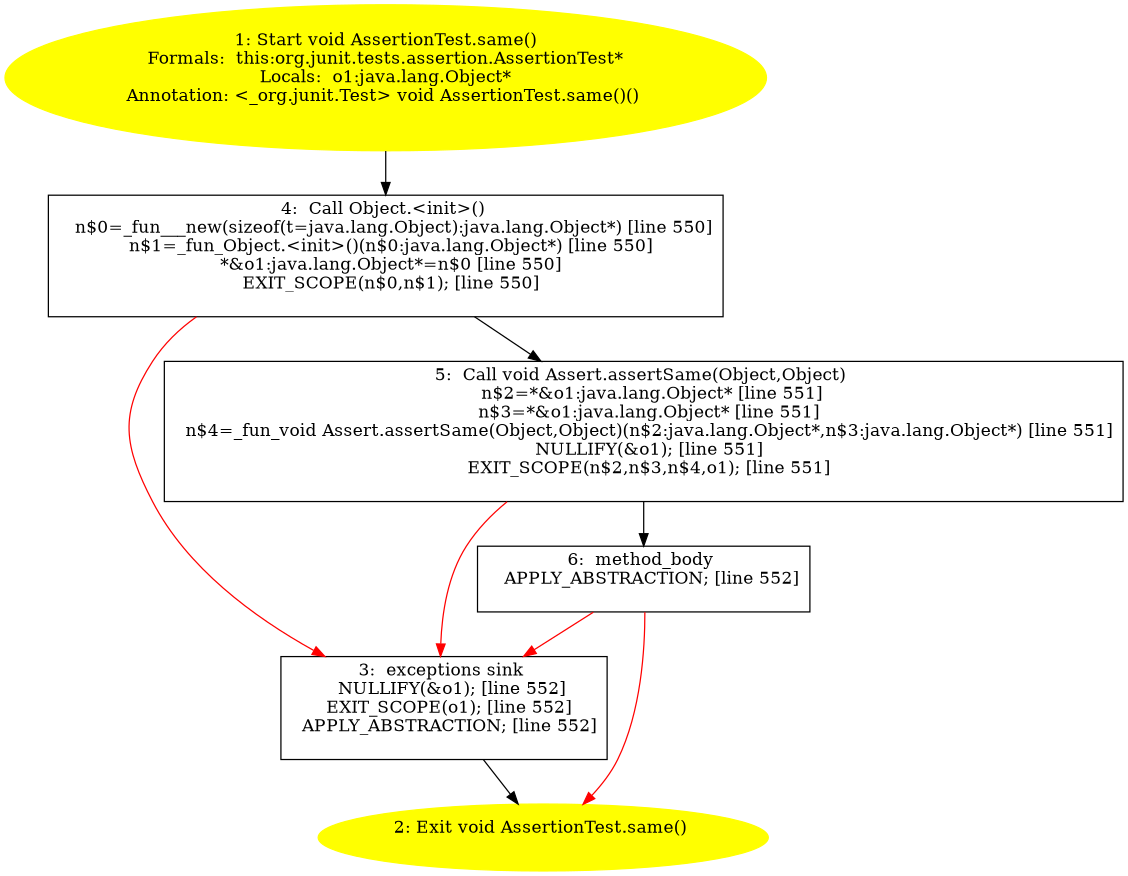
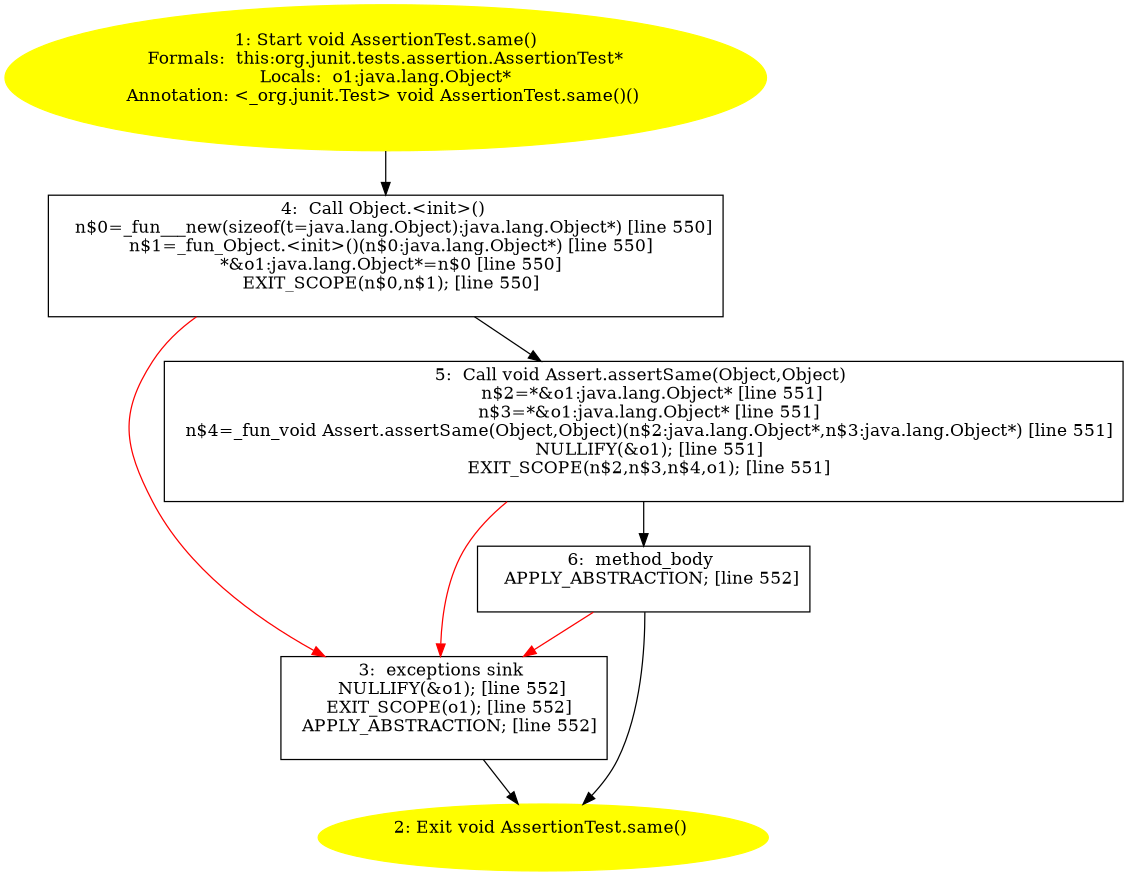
(635, 709) -> (635, 709)
